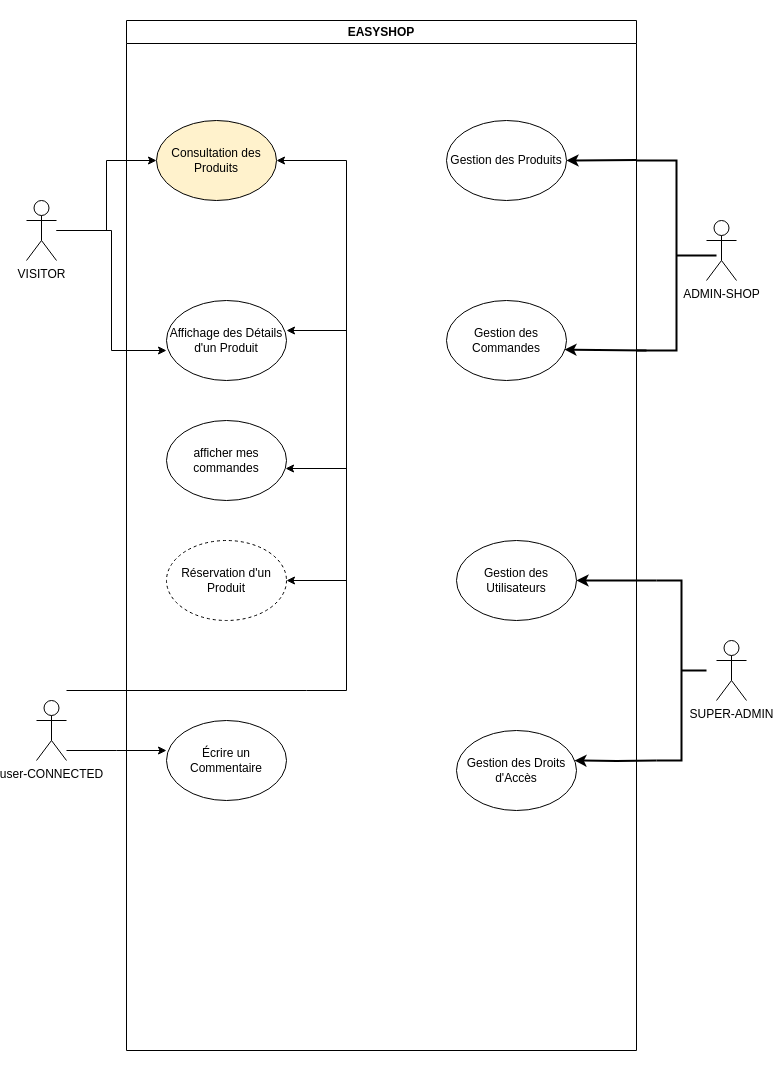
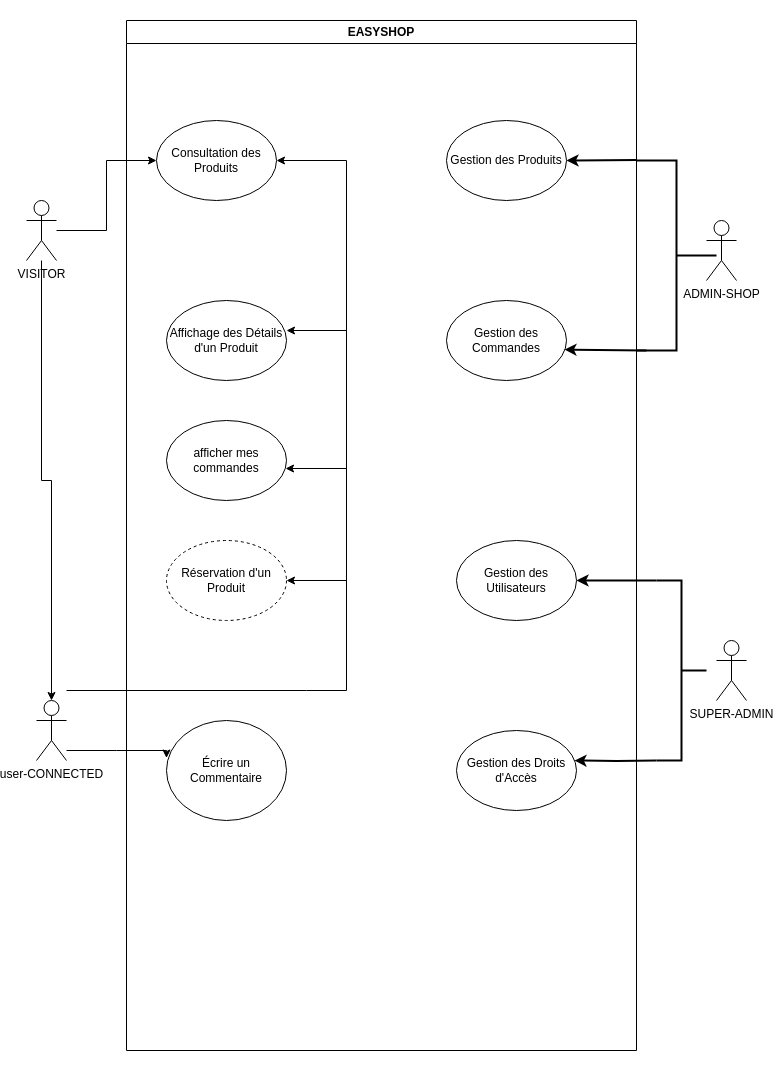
(217, 161) -> (217, 161)
(112, 313) -> (43, 481)
(227, 761) -> (227, 771)
